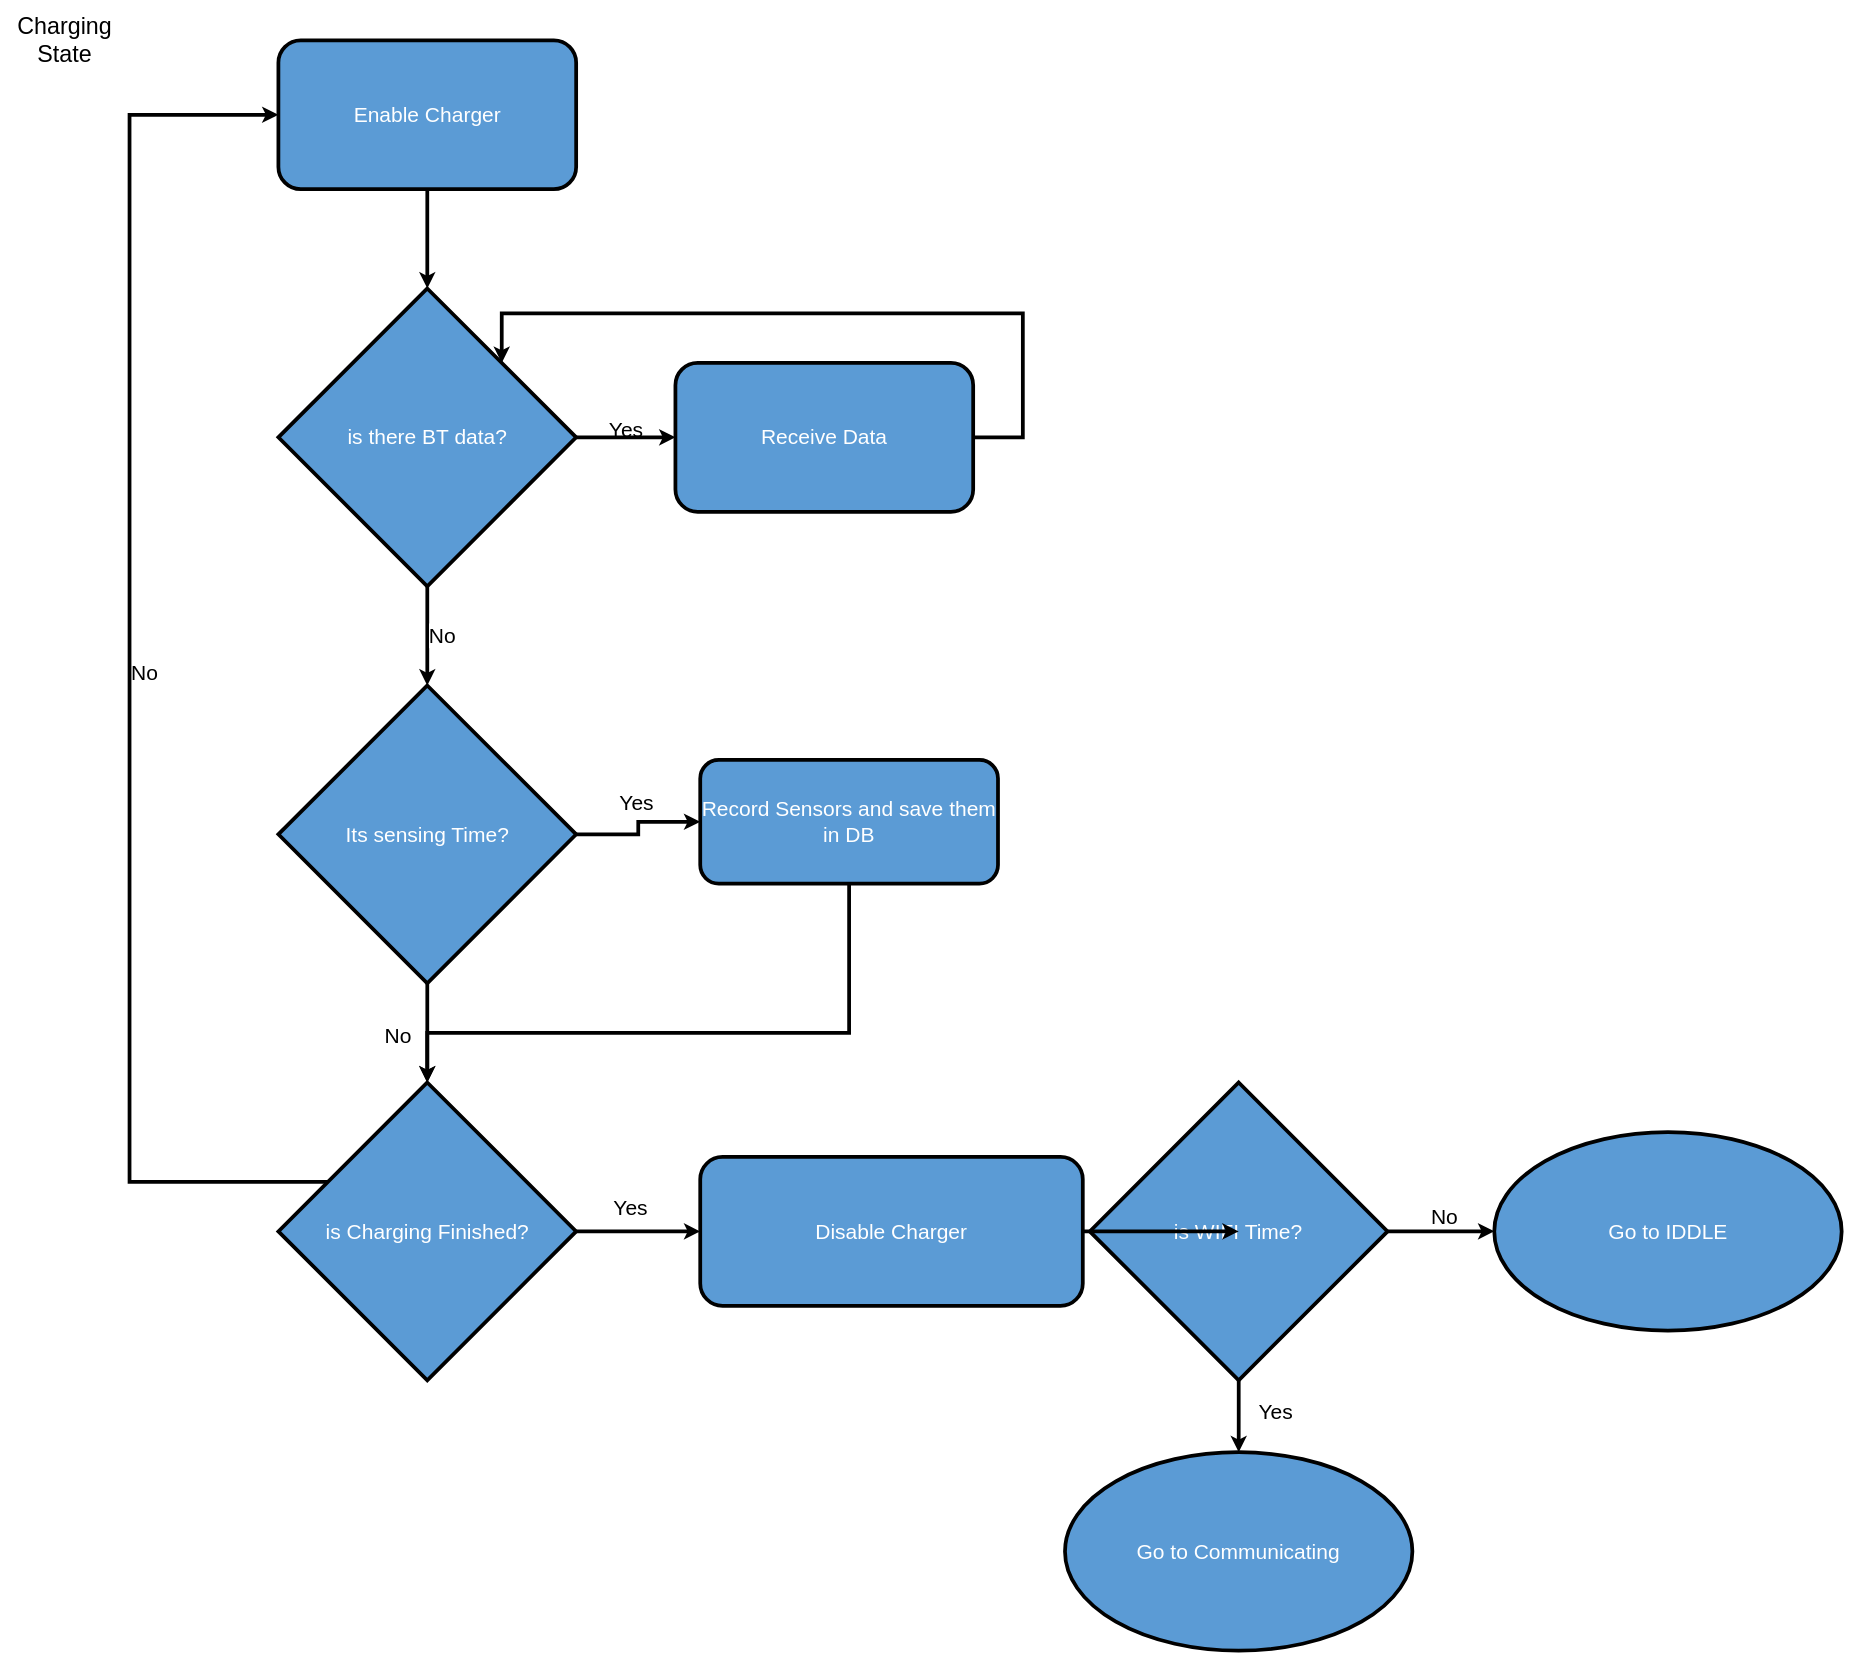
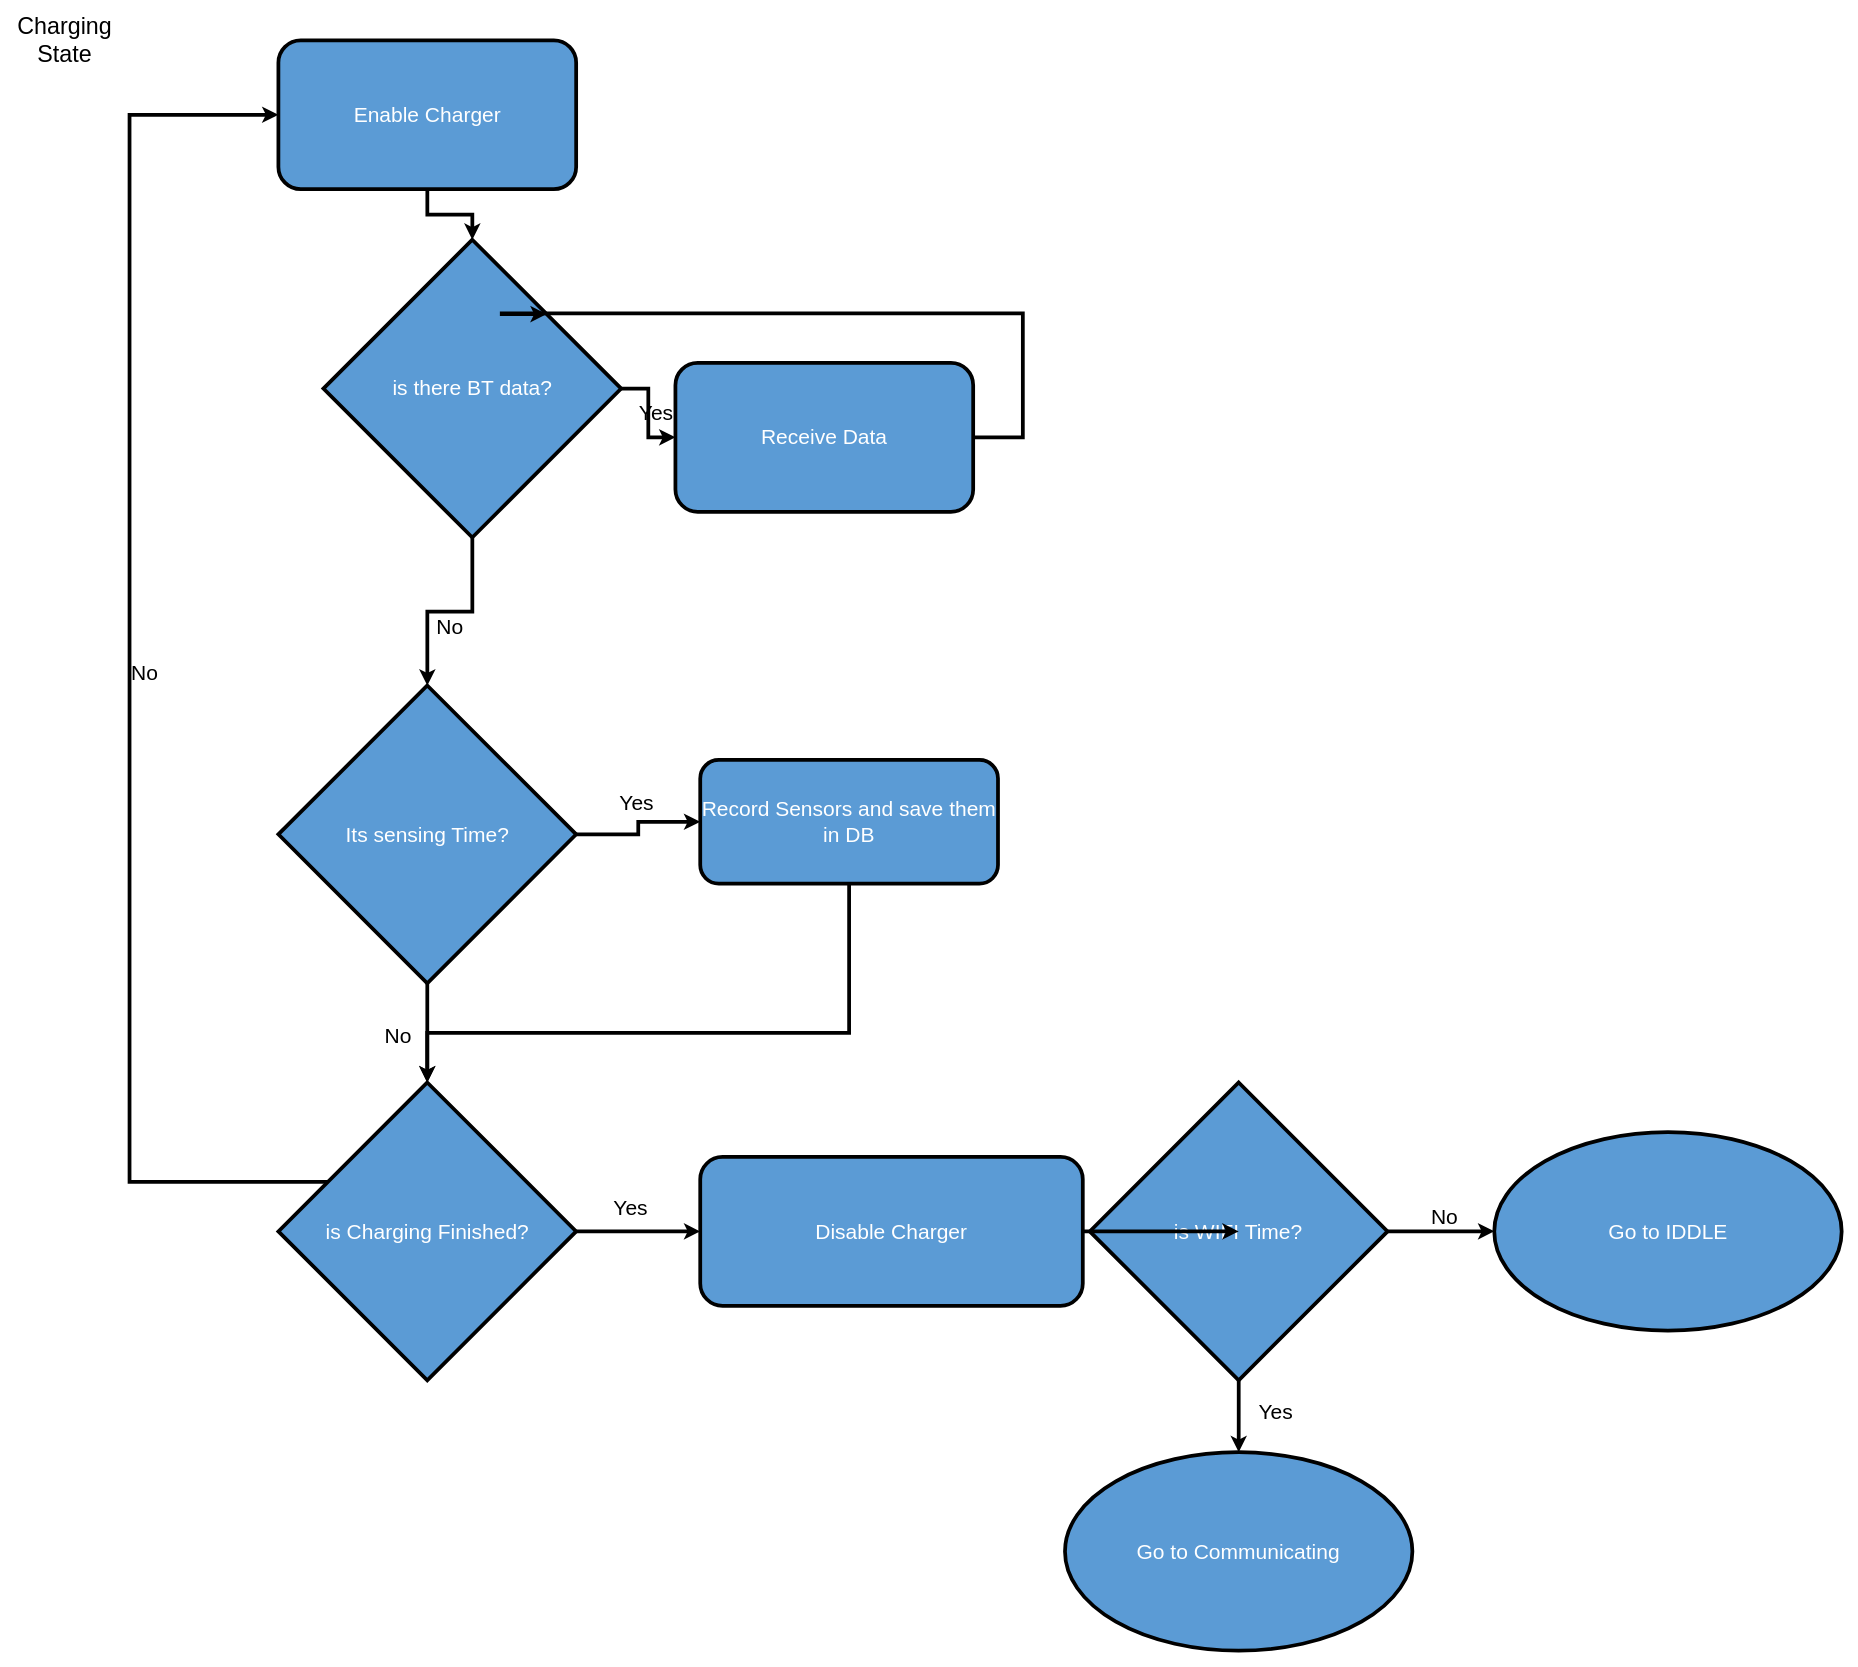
(427, 437) -> (472, 388)
